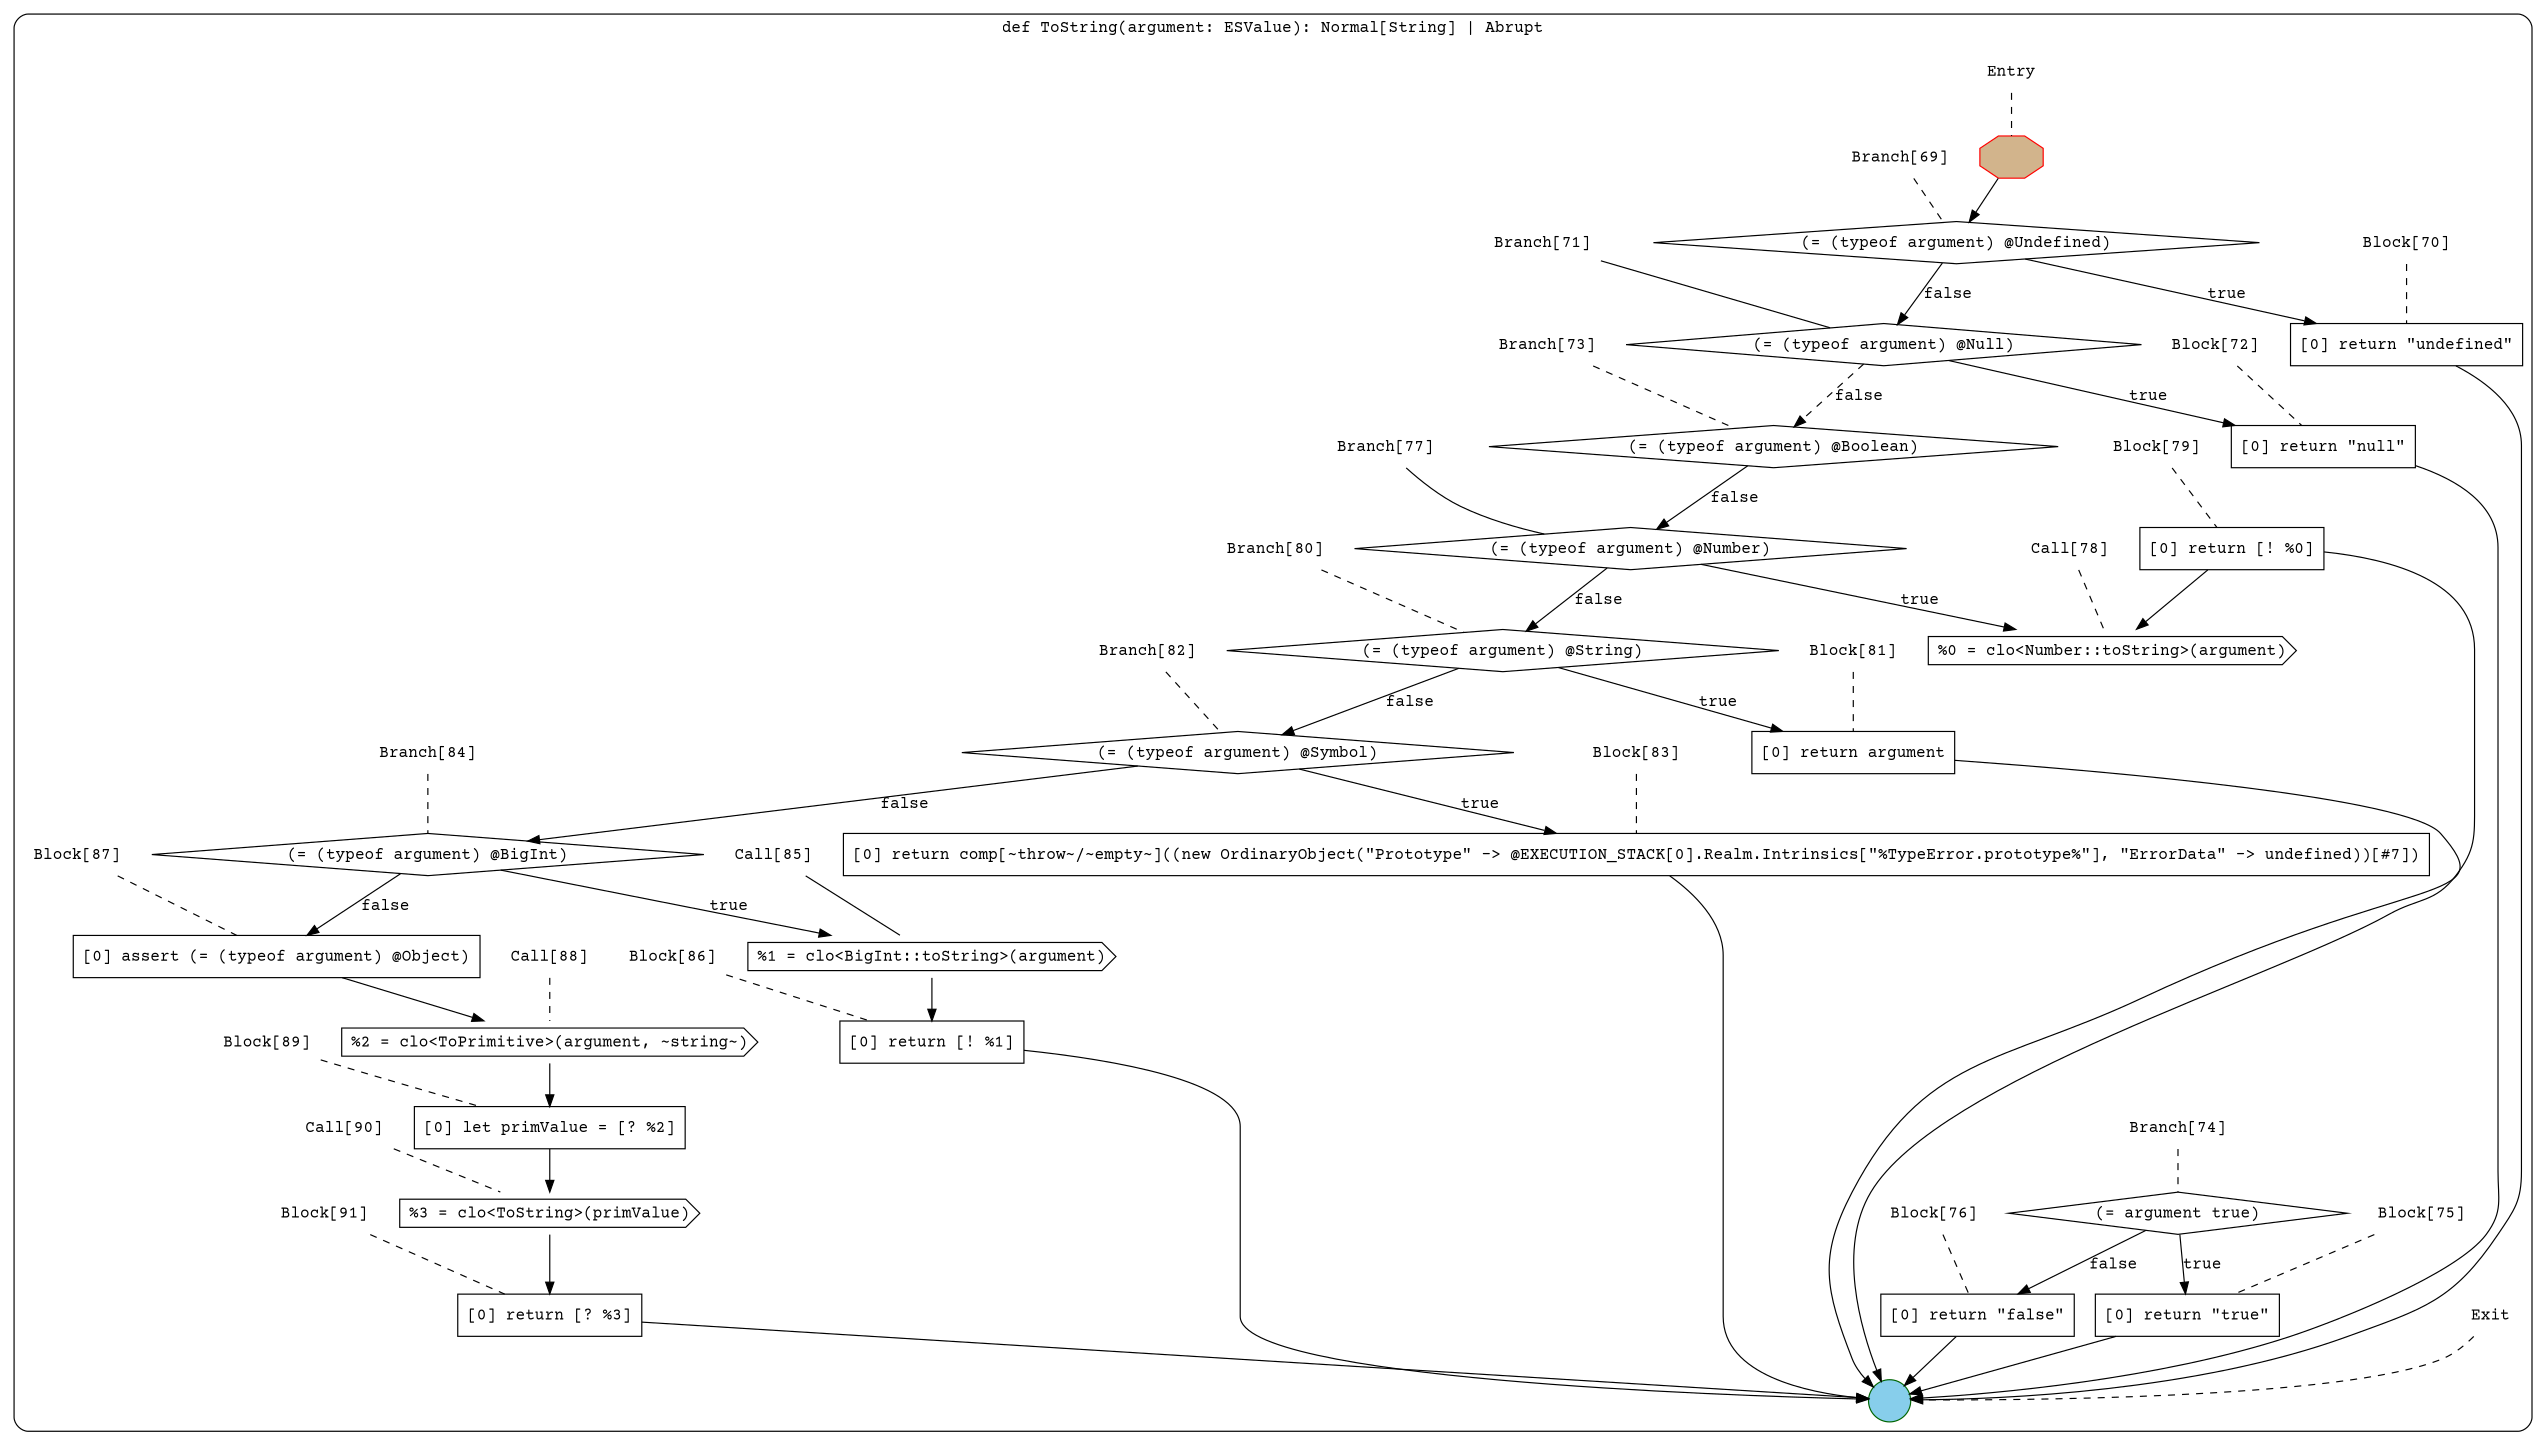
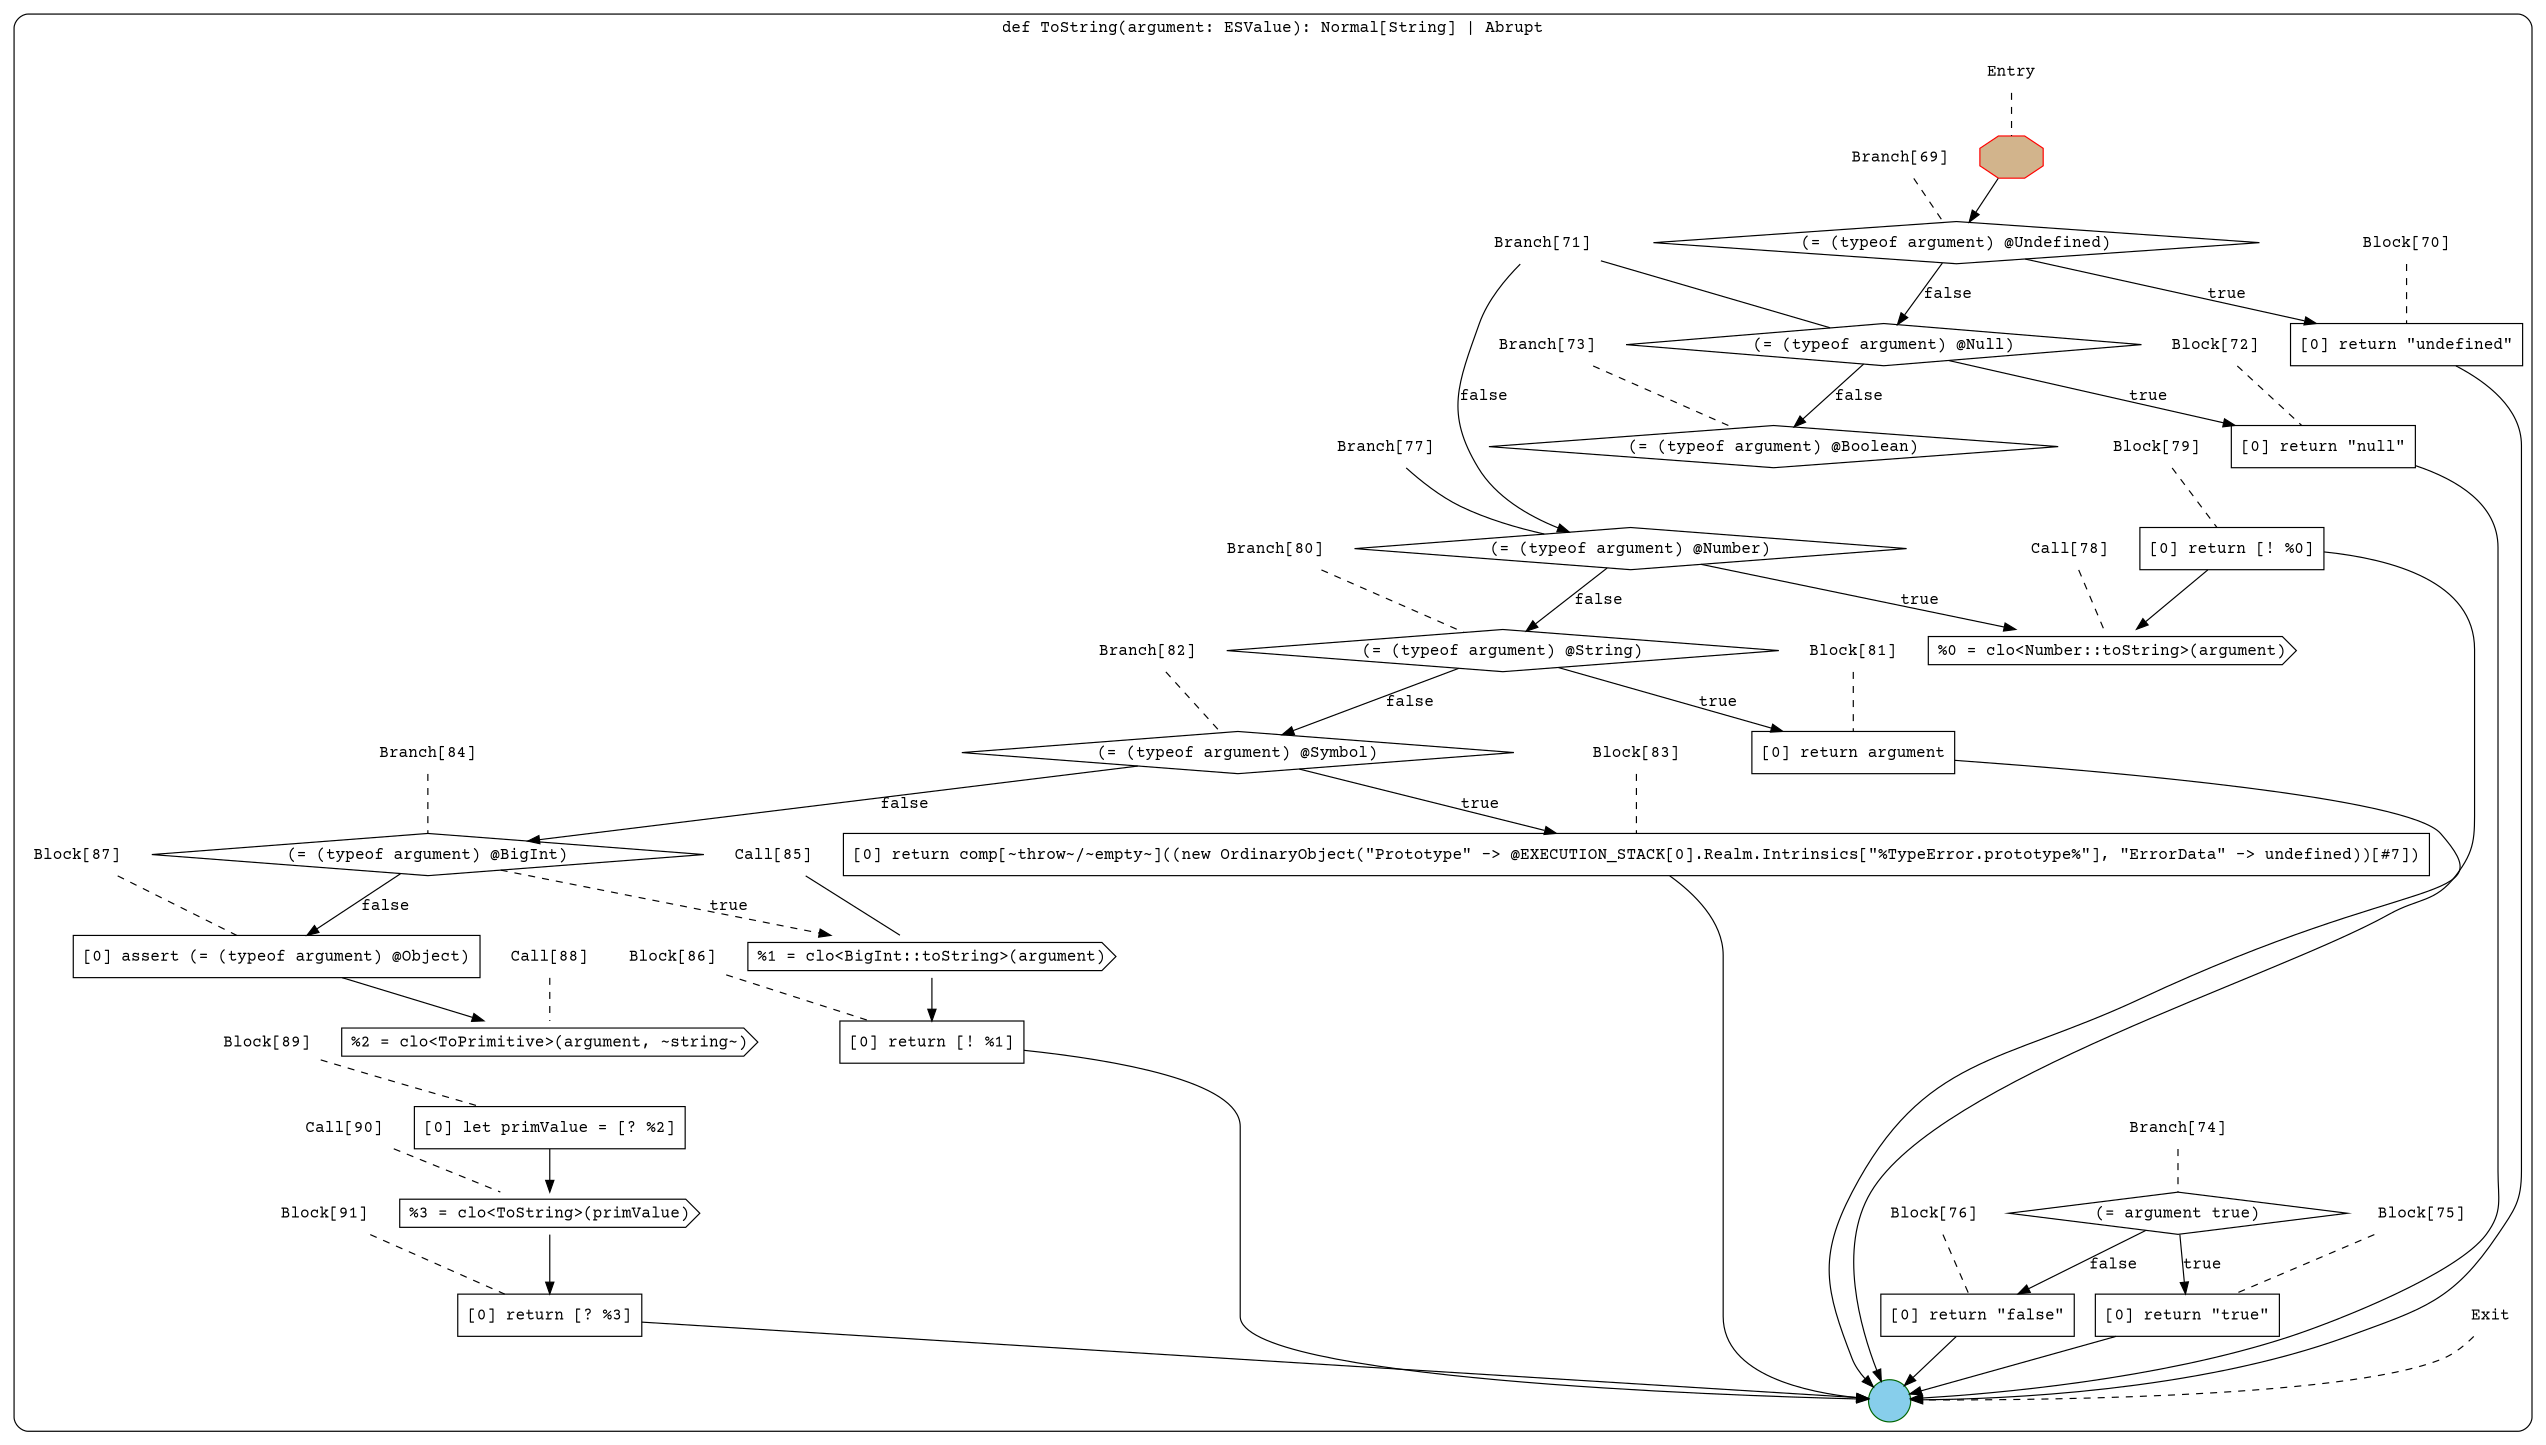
(1833, 391) -> (1833, 391)
(1707, 494) -> (1458, 411)
(660, 902) -> (660, 902)
(550, 1079) -> none
